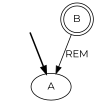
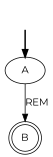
(65, 51) -> (25, 99)
